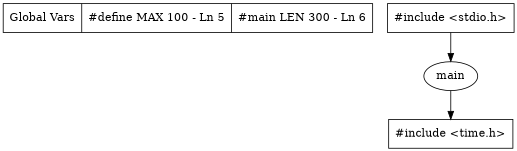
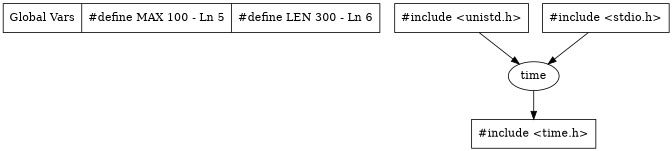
(302, 18) -> (306, 18)
none -> (462, 18)
(451, 76) -> (534, 76)
